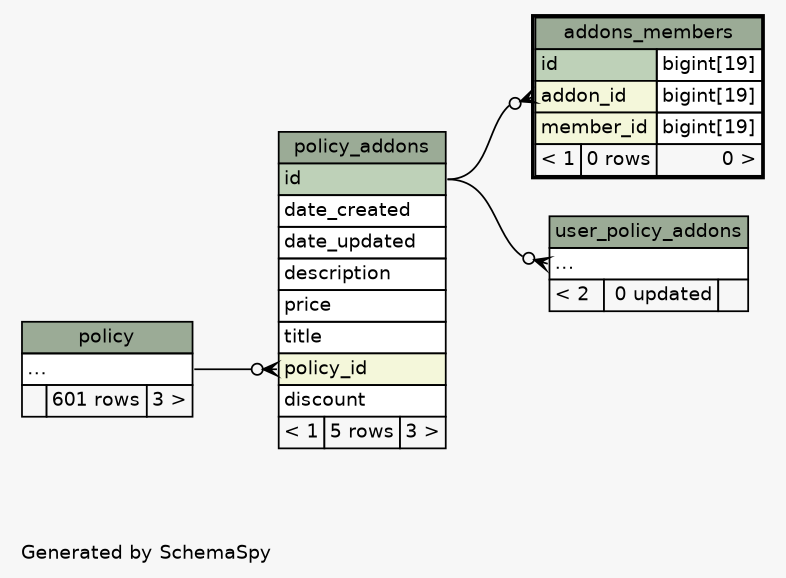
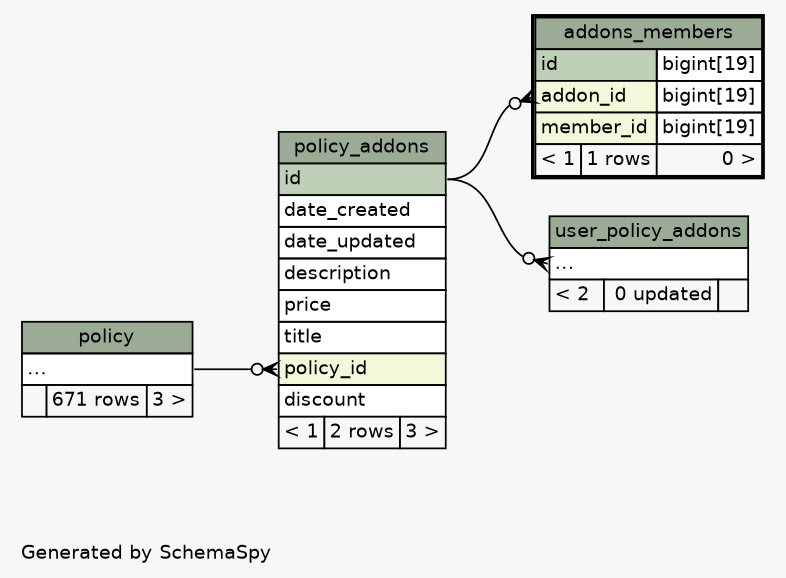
(619, 159) -> (619, 159)
(97, 400) -> (97, 400)
(362, 432) -> (362, 432)
